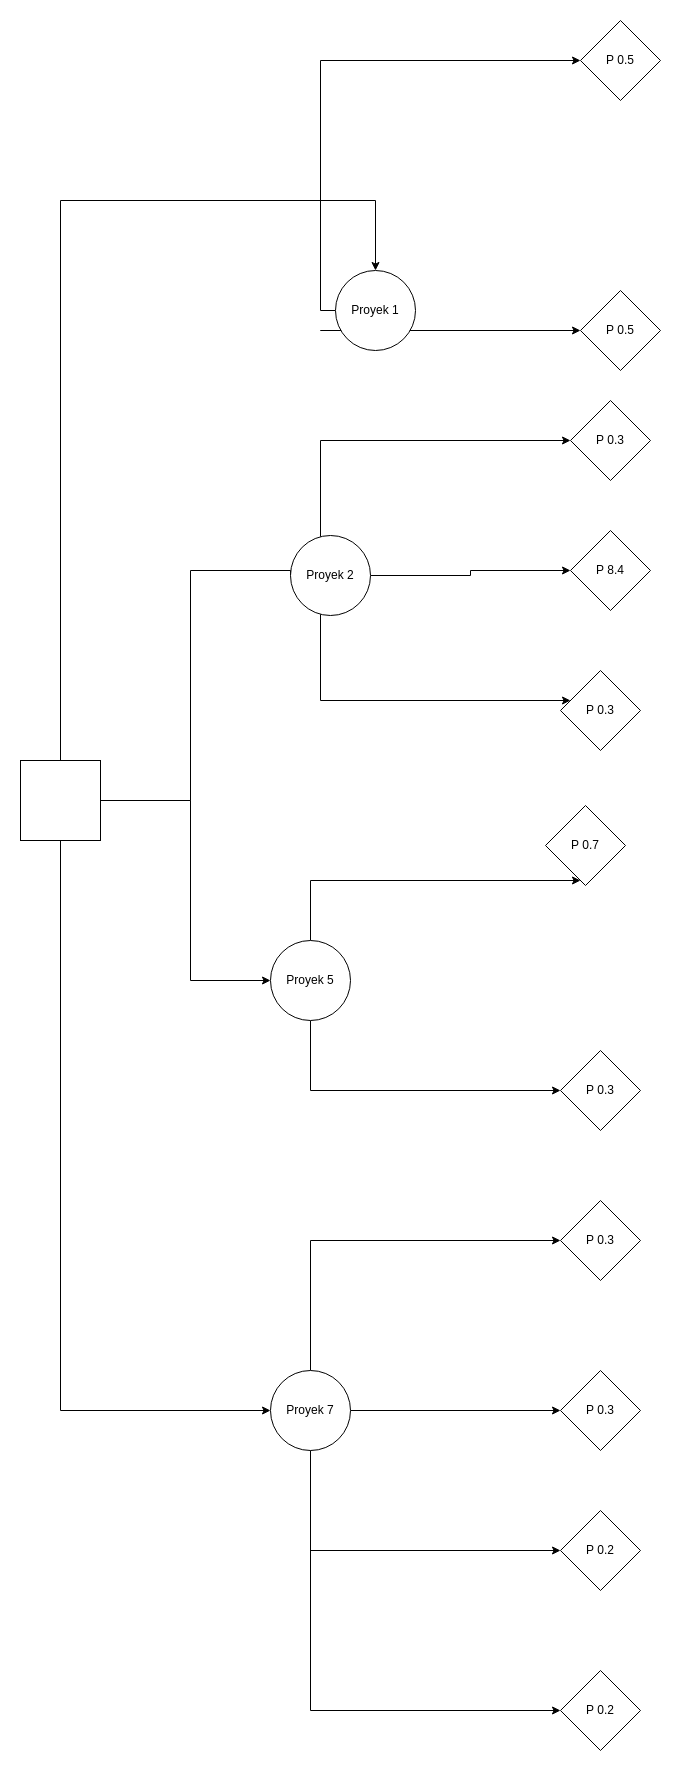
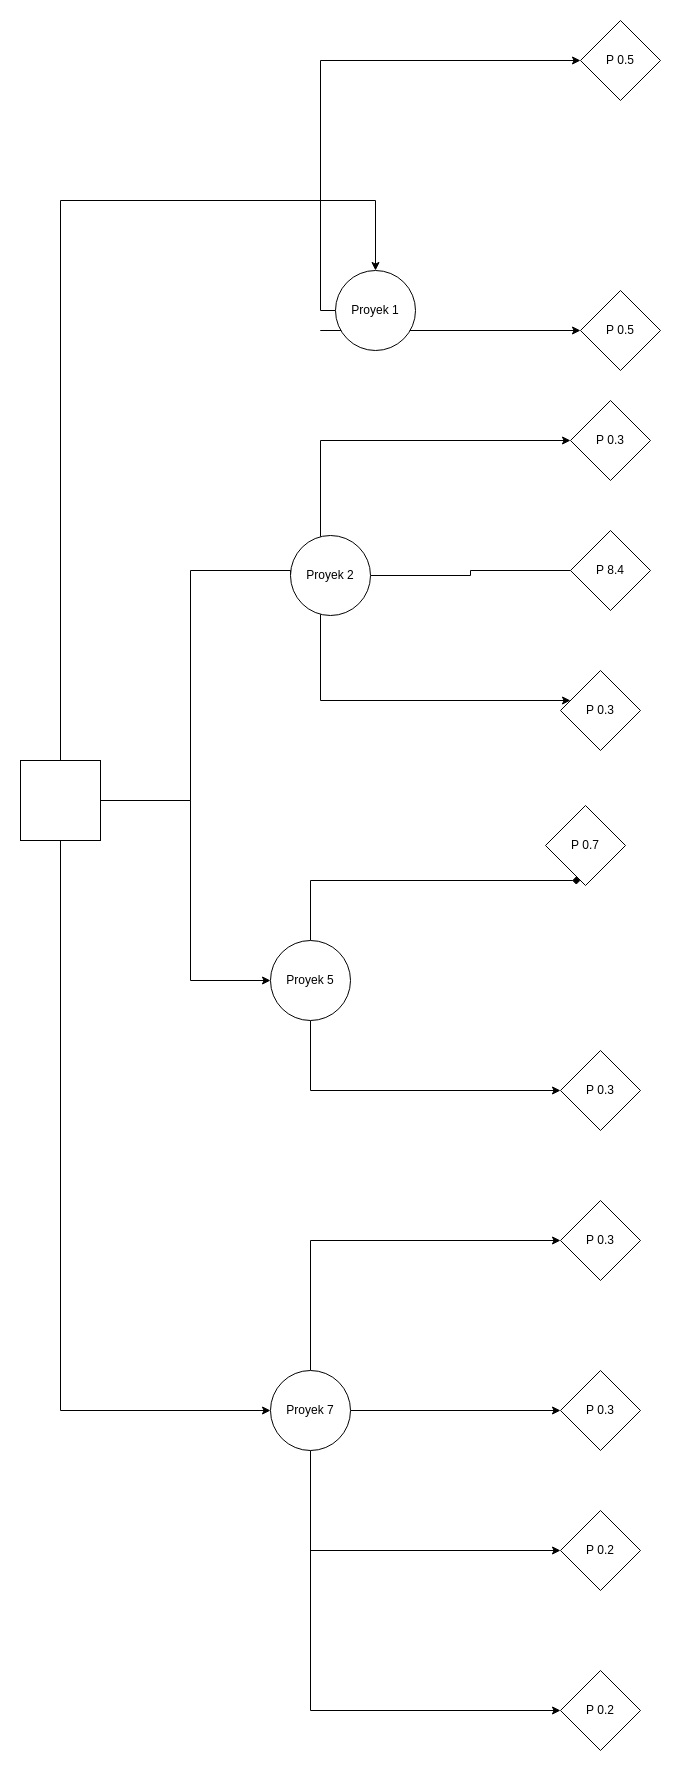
(562, 571) -> (565, 571)
(572, 881) -> (572, 881)
